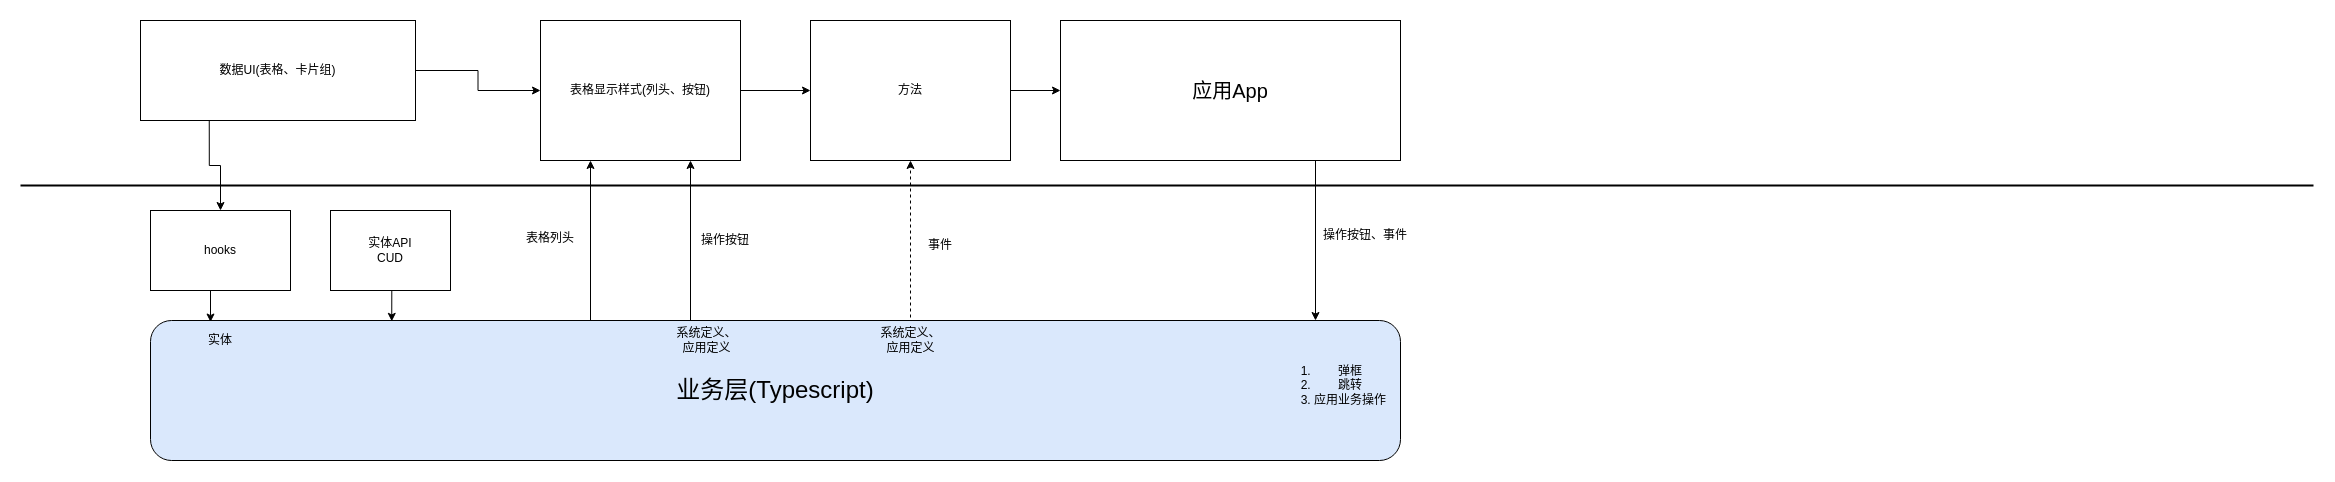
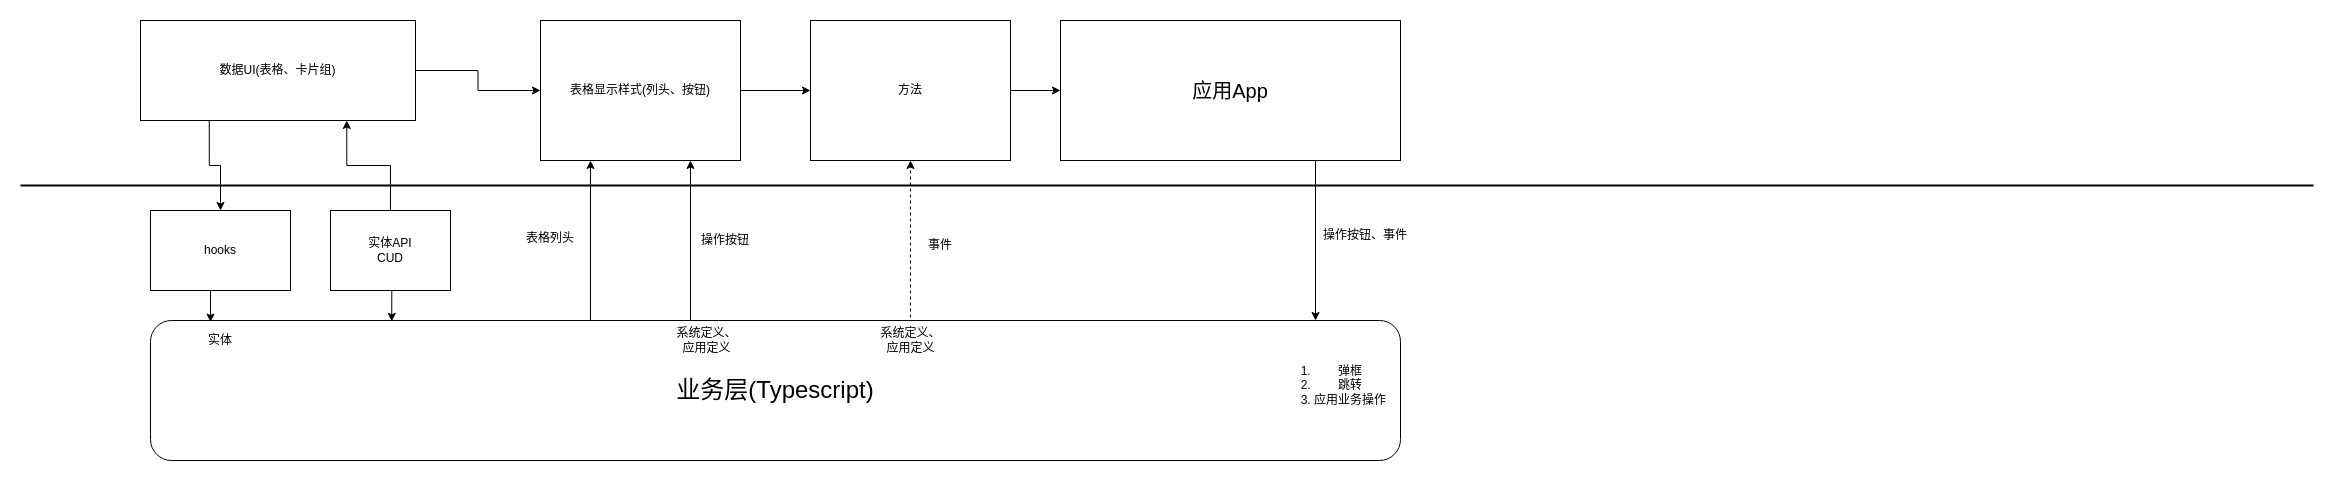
none -> (372, 166)
(776, 391) -> (776, 391)
